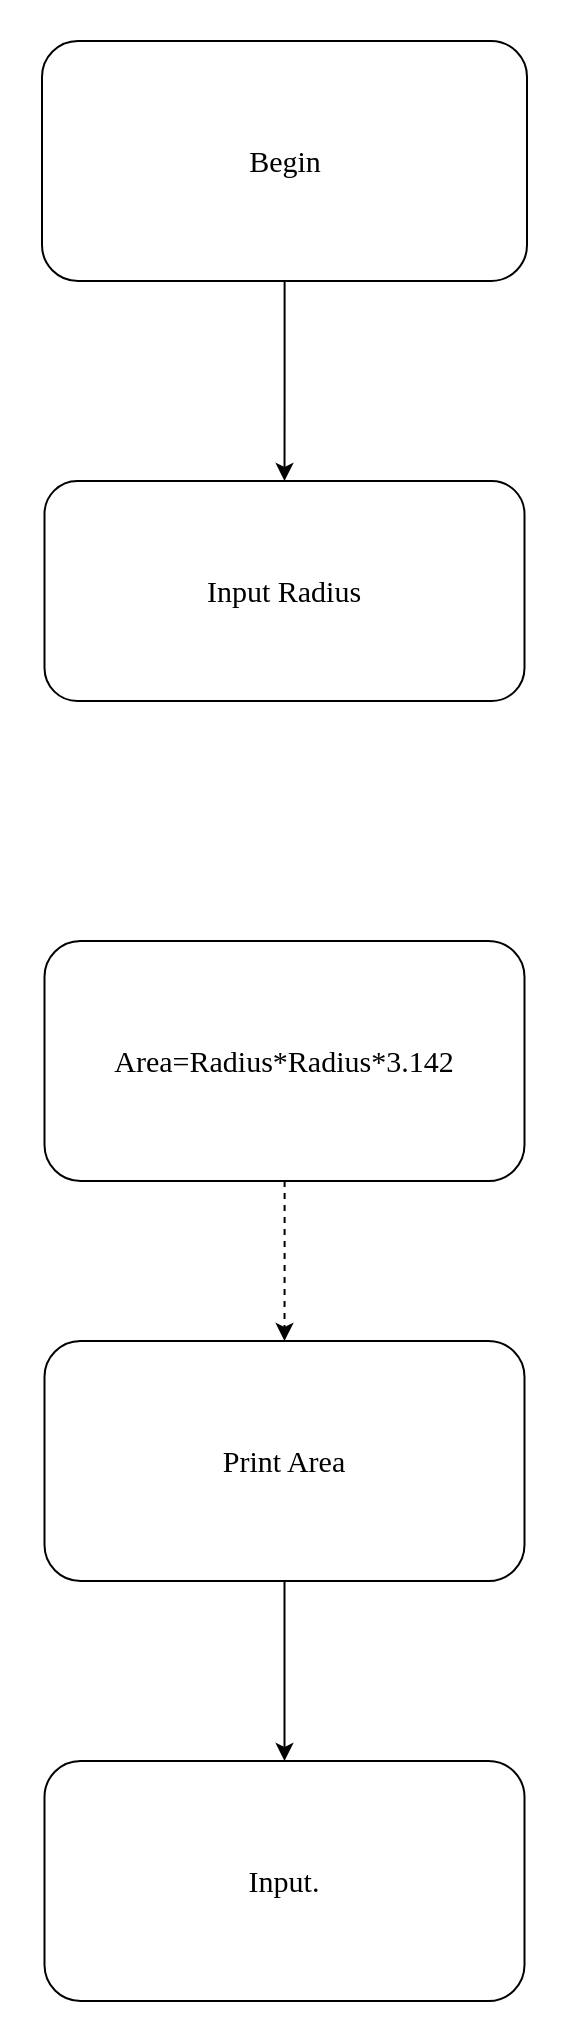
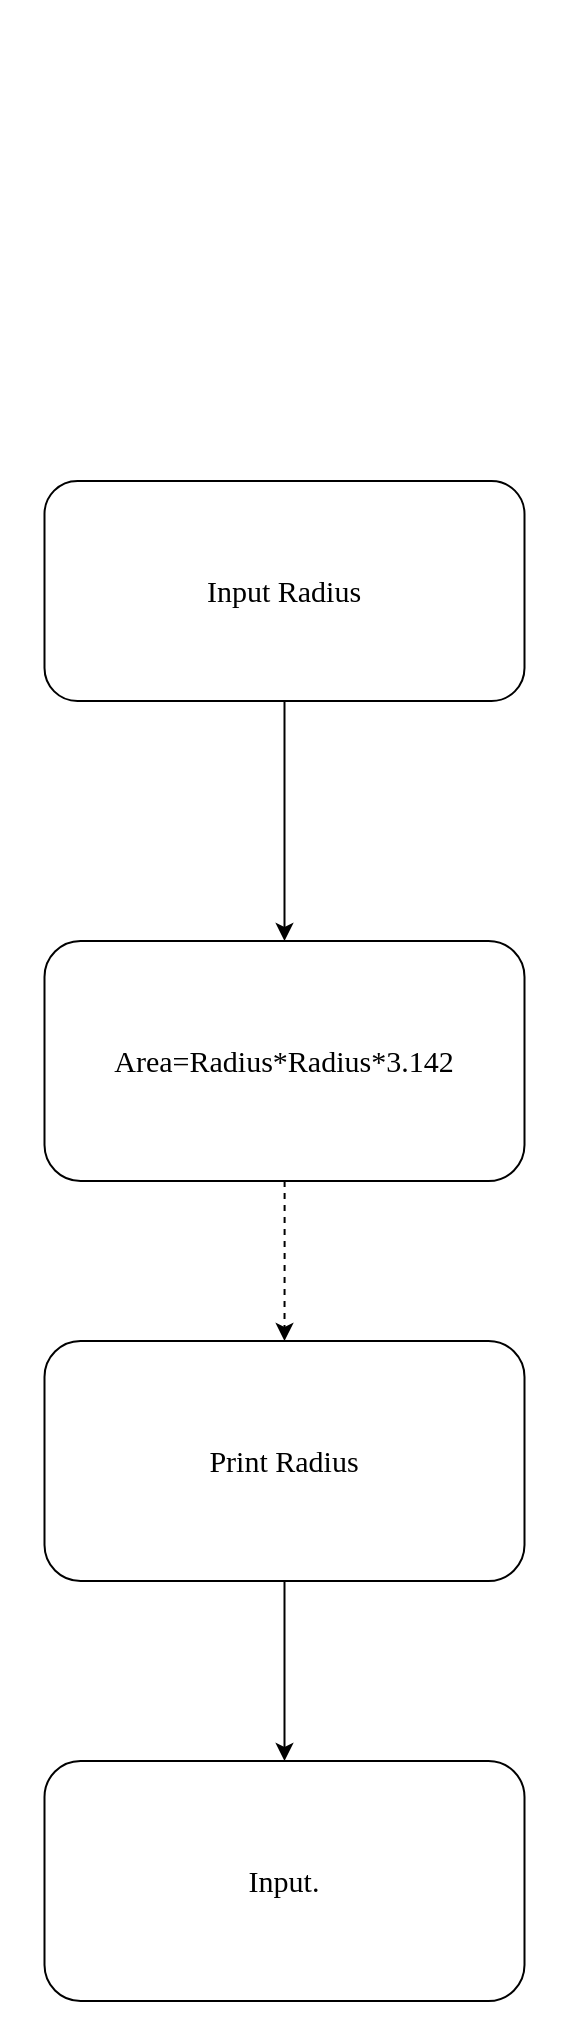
(285, 161) -> none
(285, 374) -> none
none -> (285, 814)
(285, 1461) -> (285, 1461)
